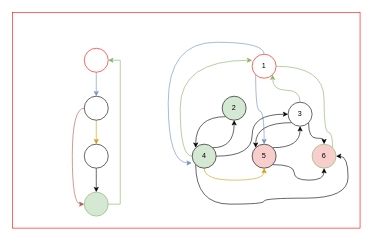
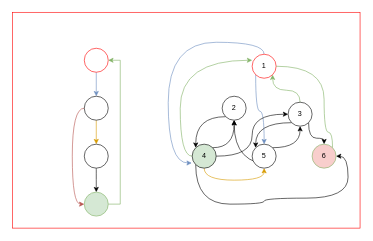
(234, 108) -> (234, 108)
(264, 156) -> (264, 156)
(293, 170) -> (239, 148)
